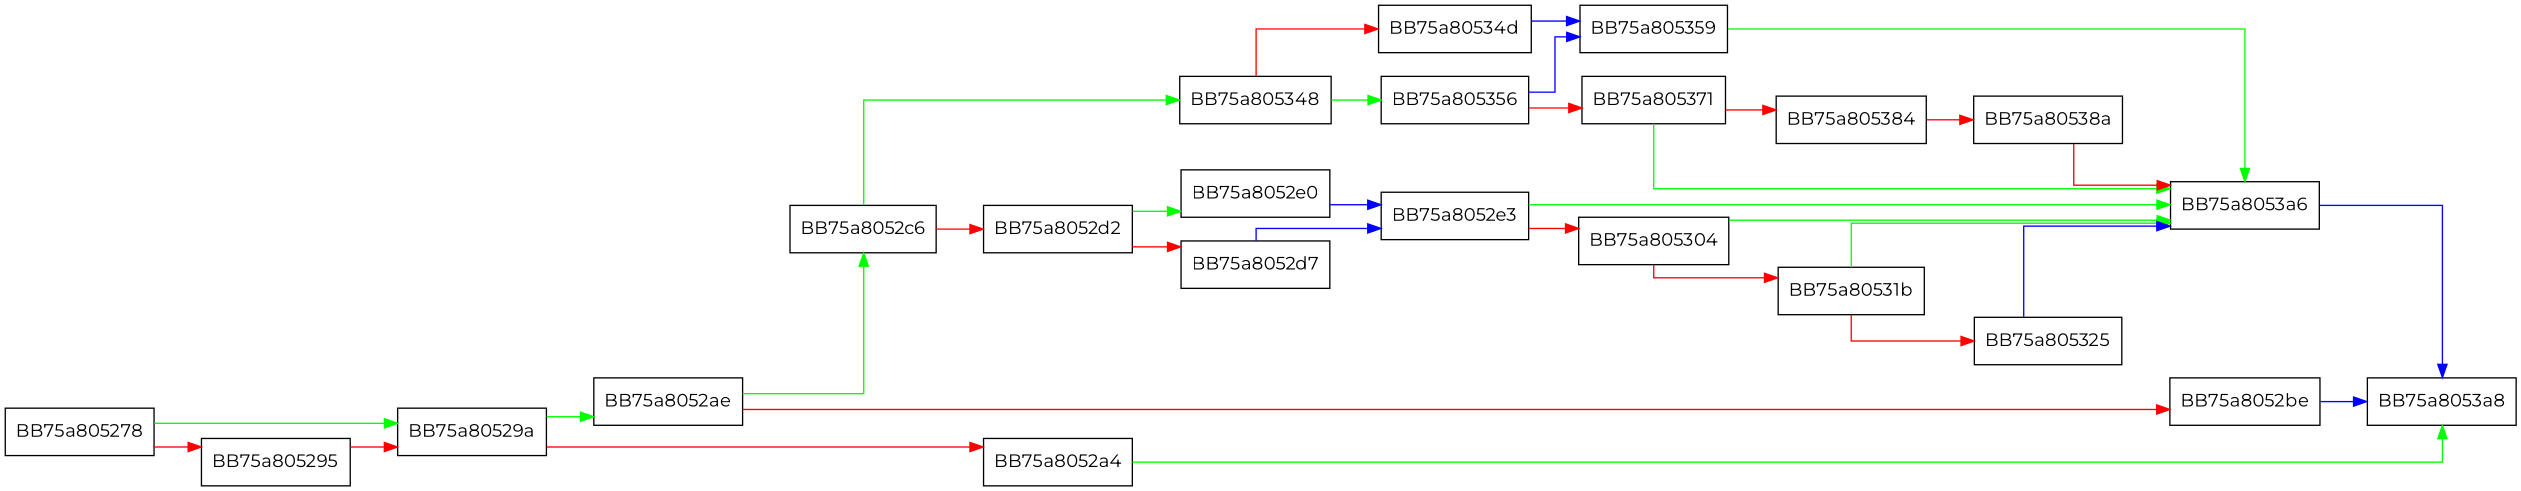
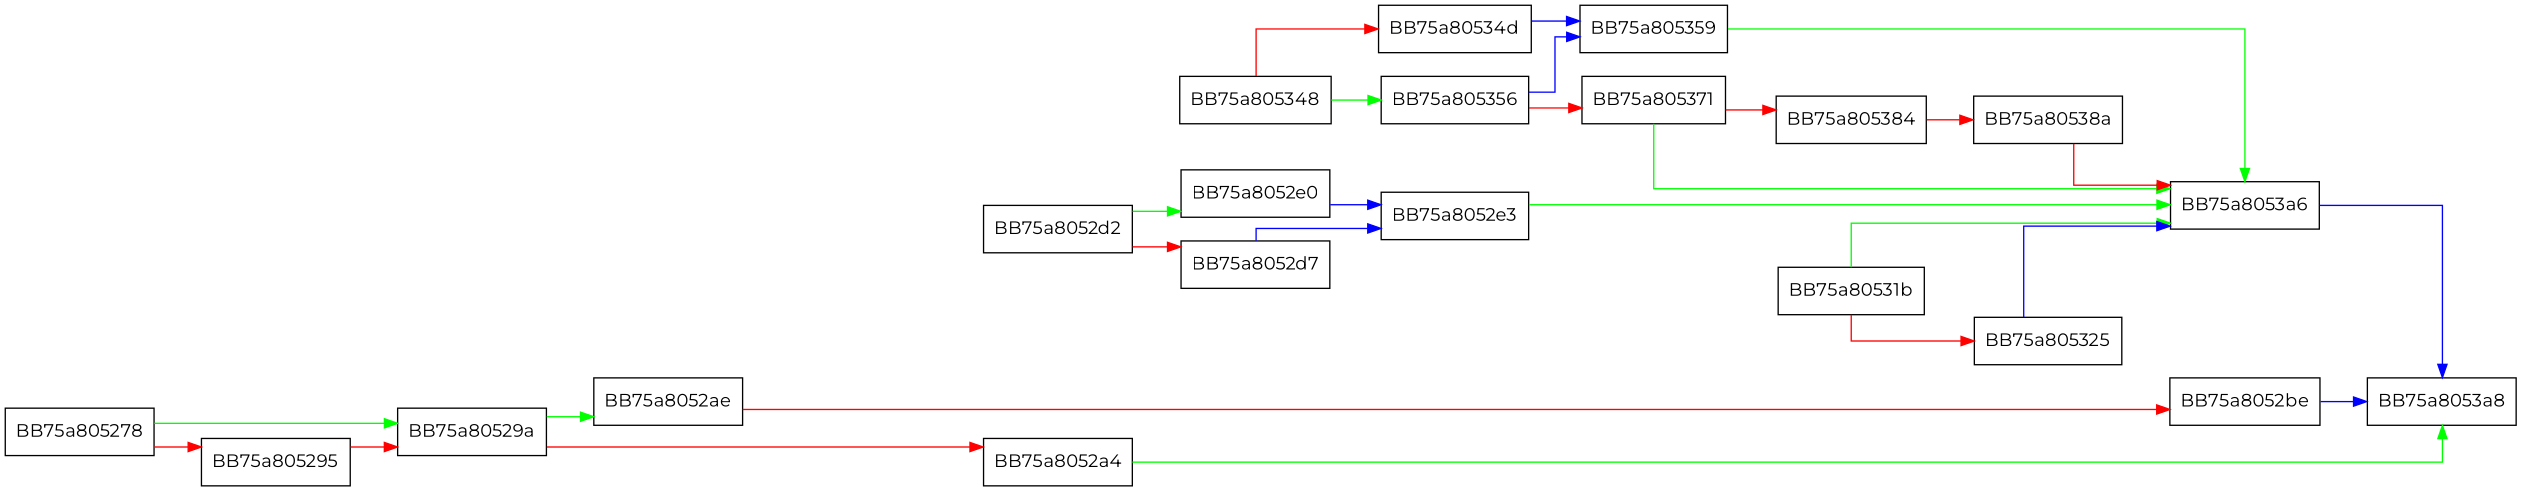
(863, 229) -> none
(1654, 241) -> none
